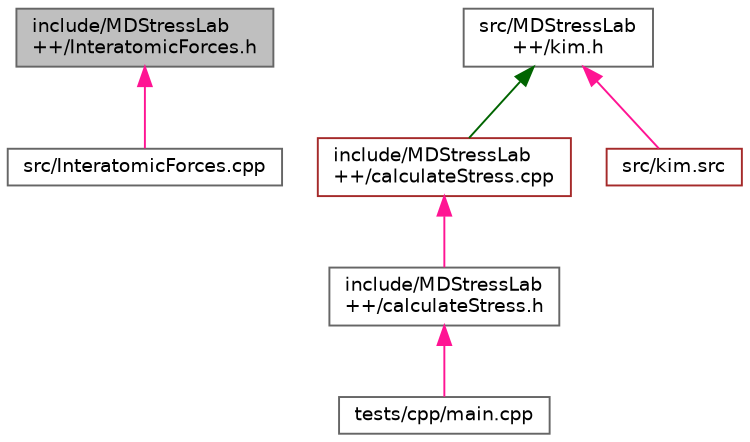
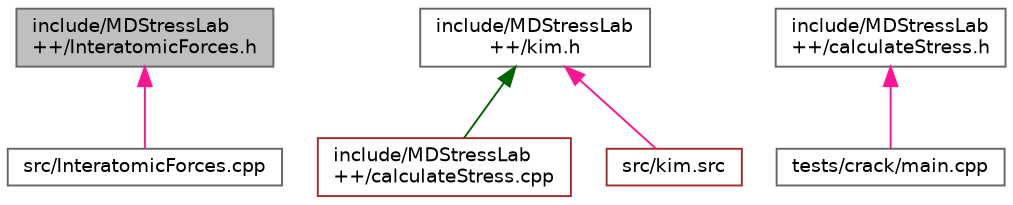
(558, 38) -> (535, 38)
(444, 242) -> none
(444, 415) -> (891, 167)
